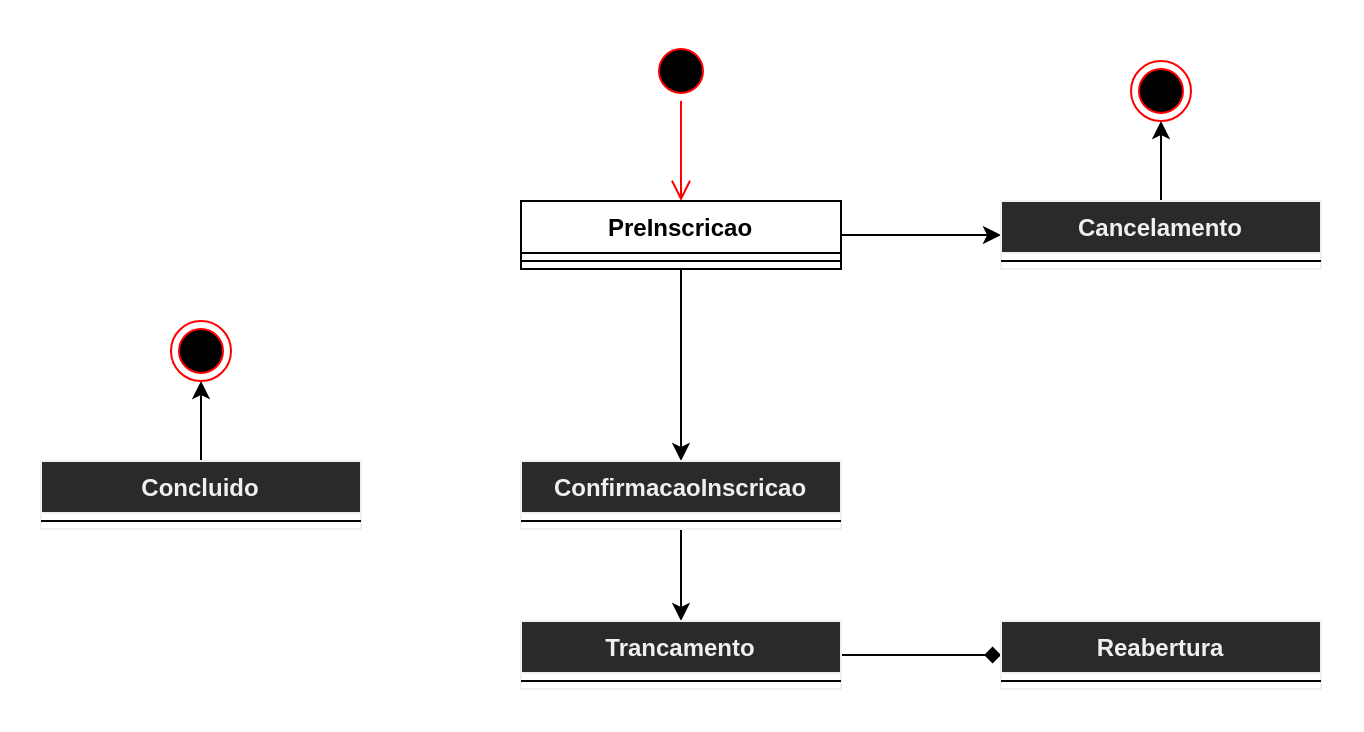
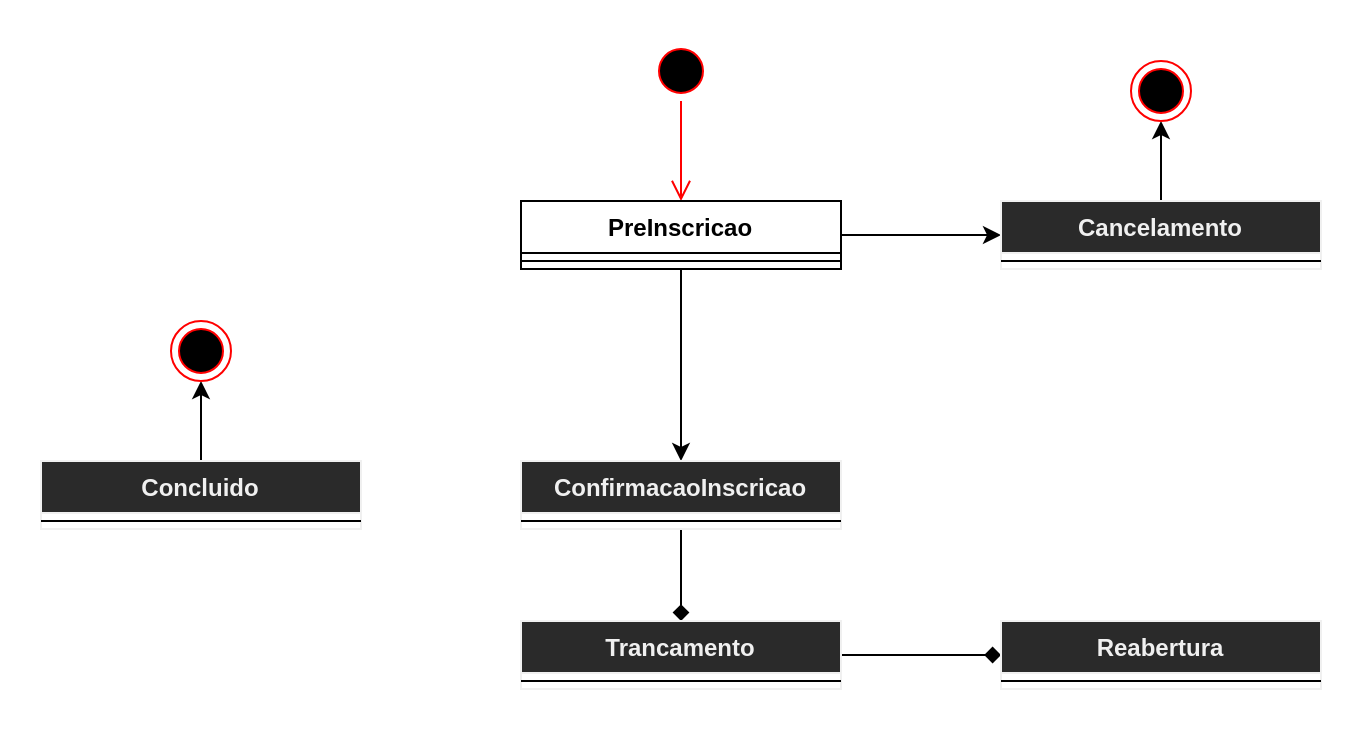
(681, 606) -> (681, 605)
